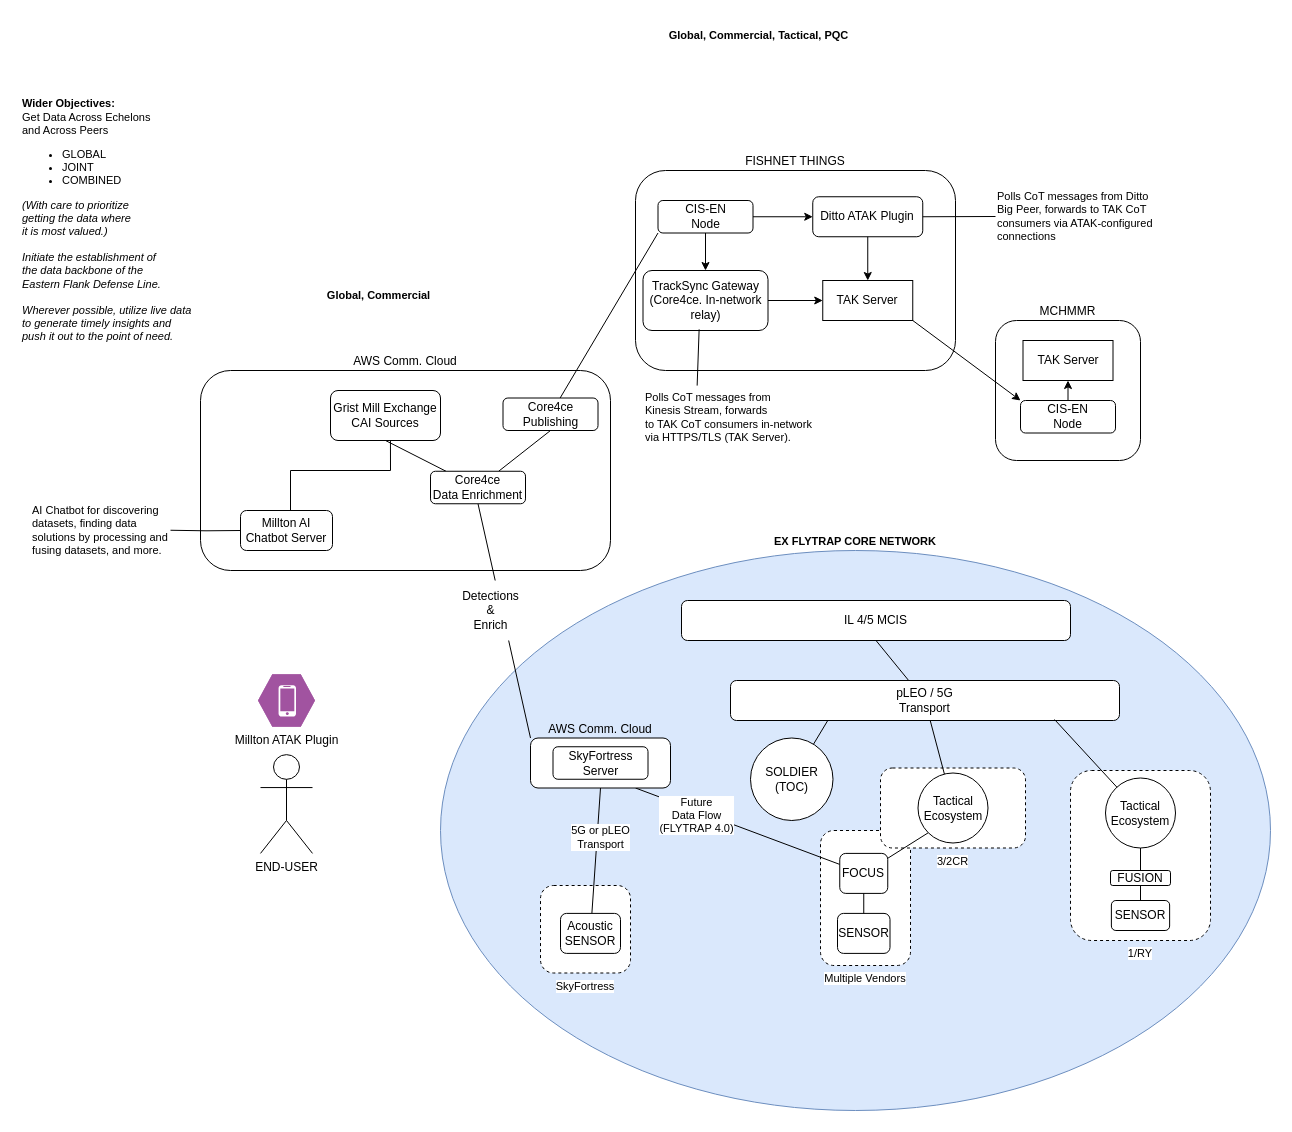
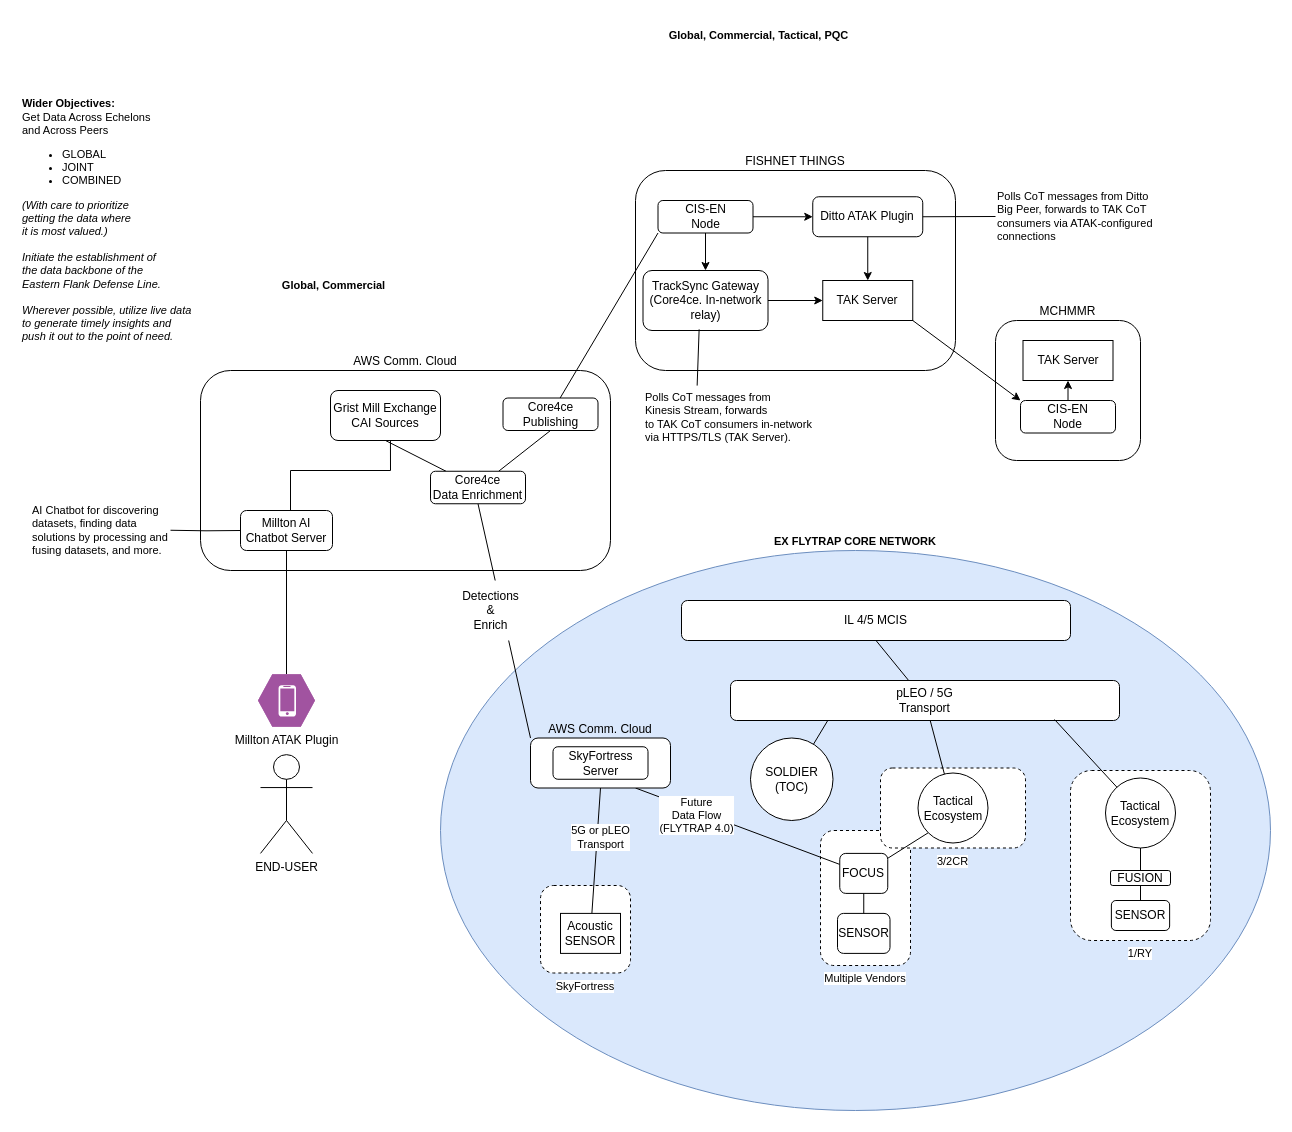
(378, 296) -> (333, 286)
none -> (287, 613)
(591, 933) -> (591, 933)
